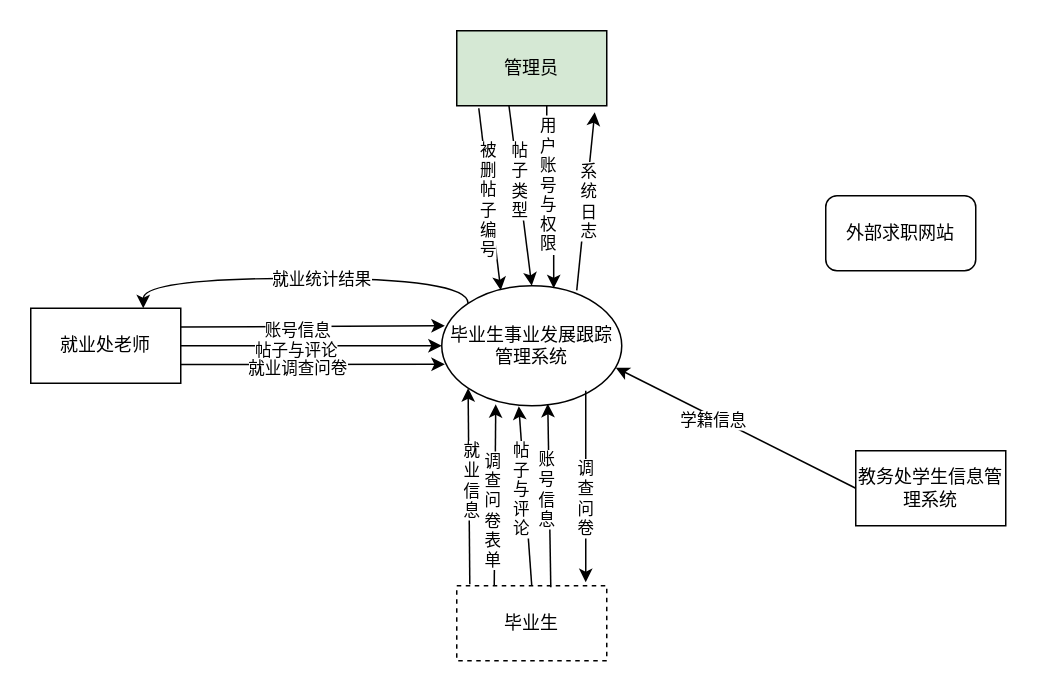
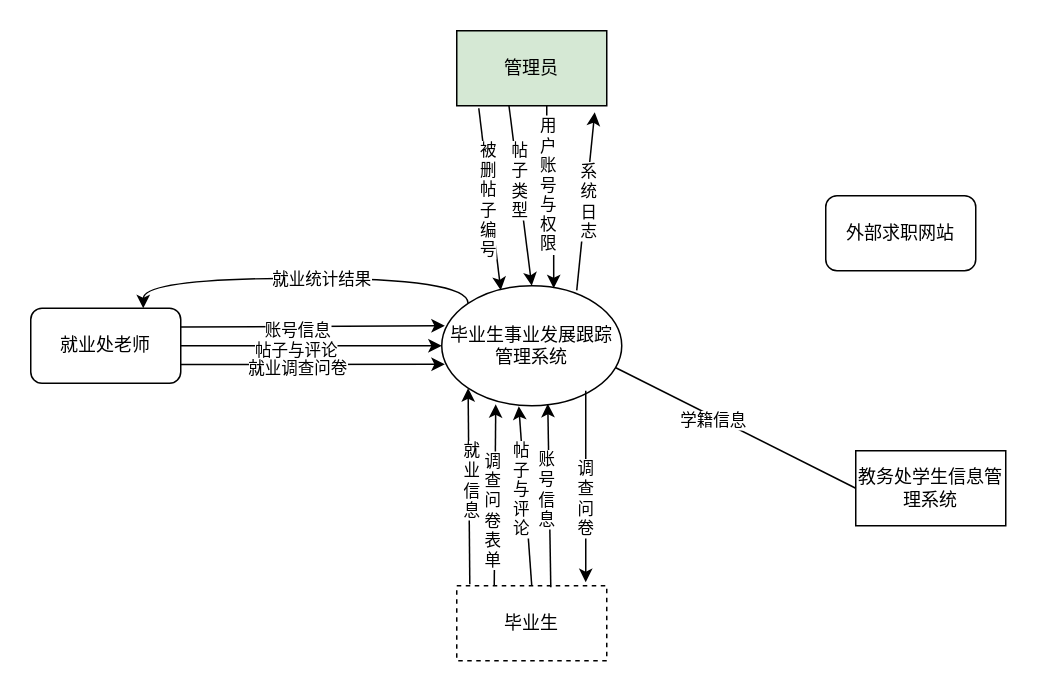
(106, 346) -> (106, 346)
(626, 373) -> (621, 370)
